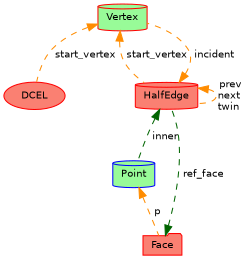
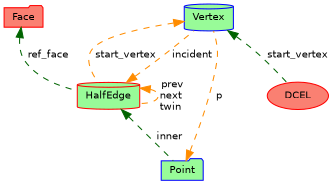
(123, 17) -> (209, 17)
(54, 47) -> (263, 58)
(167, 96) -> (109, 96)
(134, 174) -> (182, 171)
(151, 216) -> (210, 92)
